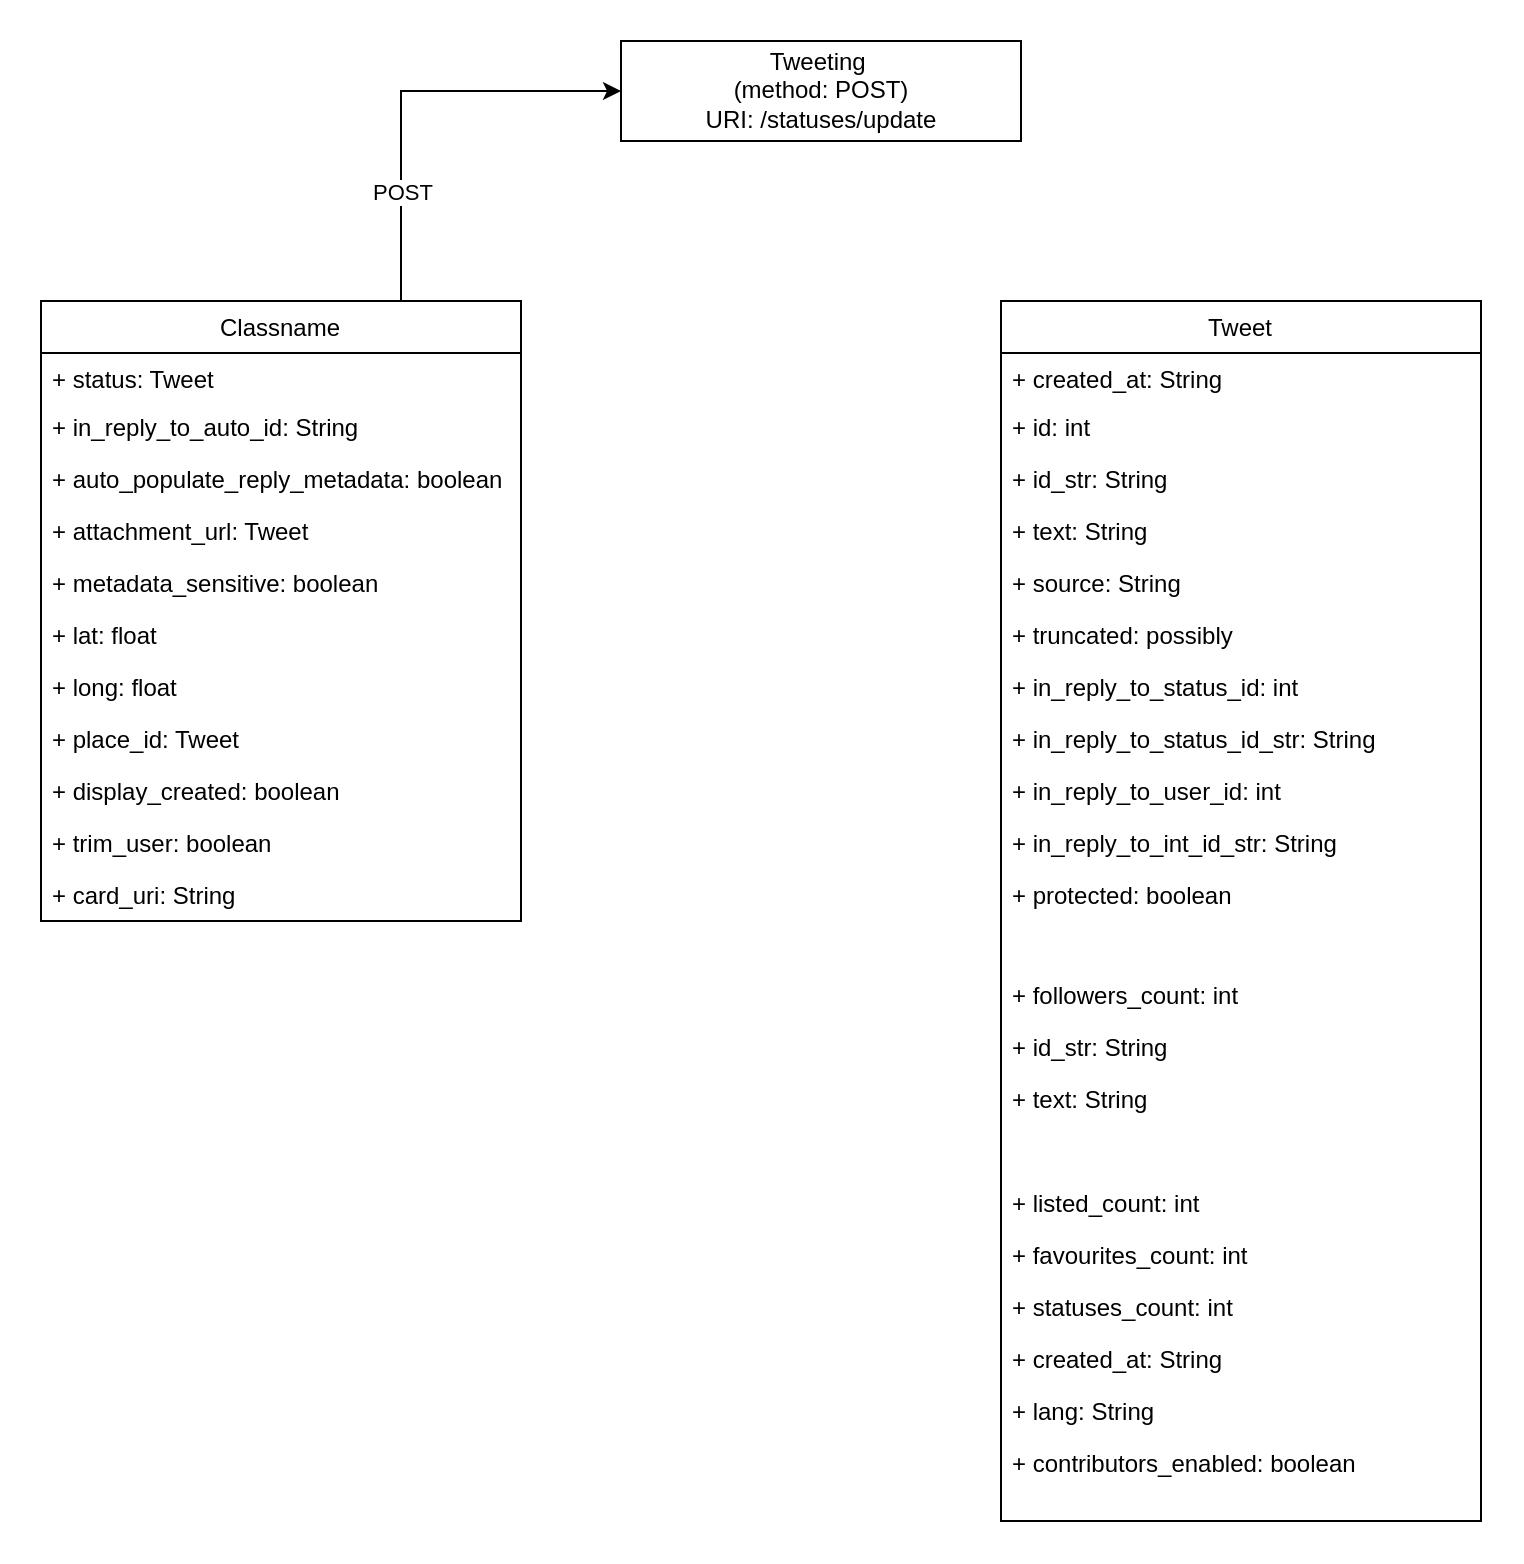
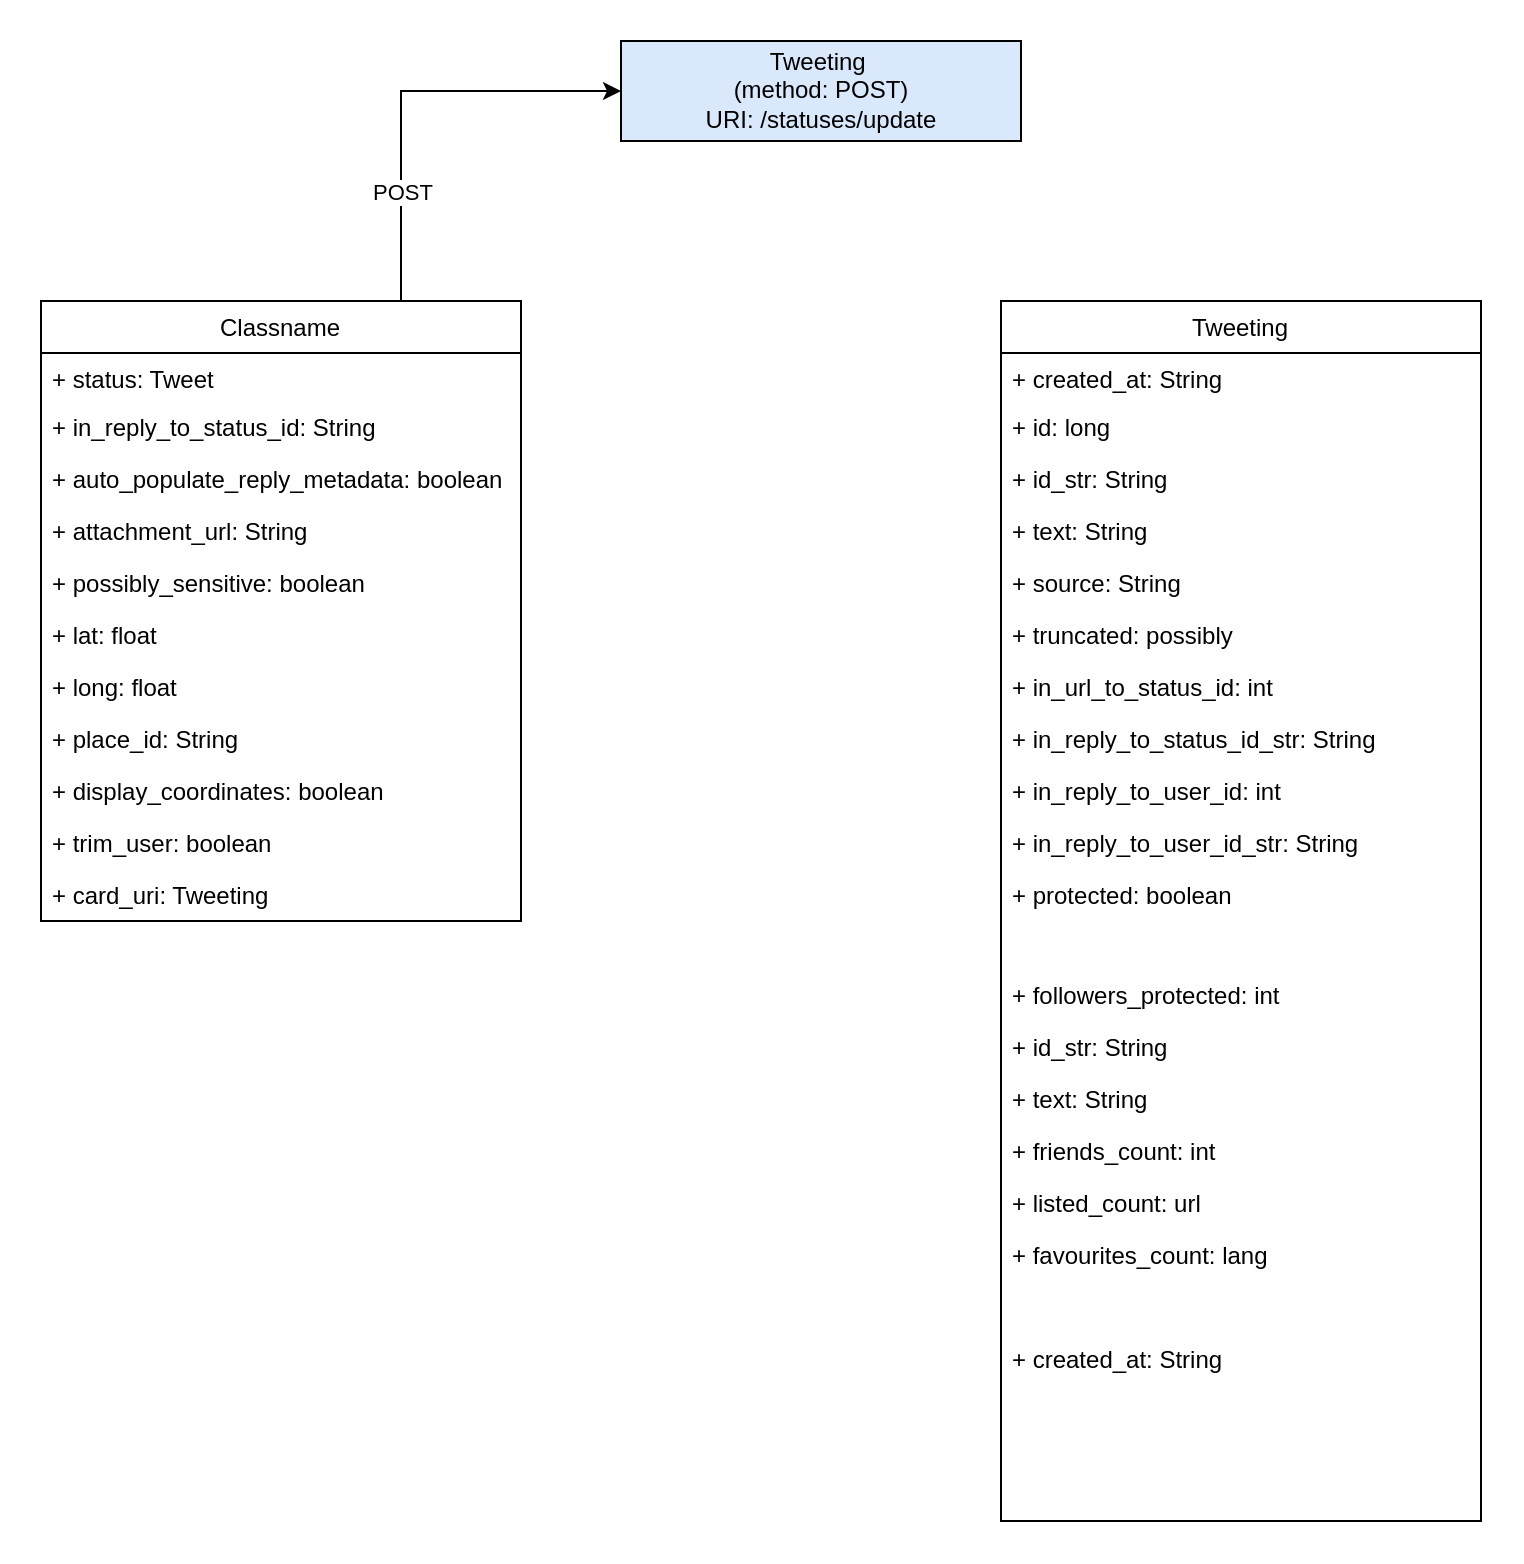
(821, 91) -> (821, 91)
(1240, 328) -> (1240, 328)
(225, 428) -> (238, 428)
(1060, 428) -> (1067, 428)
(197, 532) -> (201, 532)
(231, 584) -> (225, 584)
(1181, 688) -> (1168, 688)
(154, 740) -> (157, 740)
(211, 792) -> (235, 792)
(1205, 844) -> (1215, 844)
(160, 896) -> (174, 896)
(1144, 996) -> (1171, 996)
none -> (1241, 1151)
(1124, 1204) -> (1124, 1204)
(1154, 1256) -> (1161, 1256)
(1241, 1307) -> none
(1241, 1411) -> none
(1241, 1463) -> none
